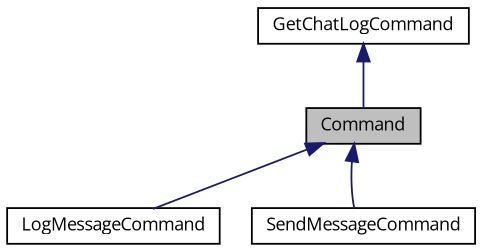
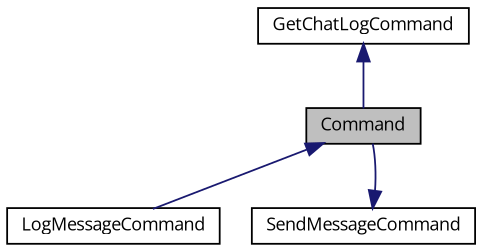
(352, 185) -> (375, 167)
